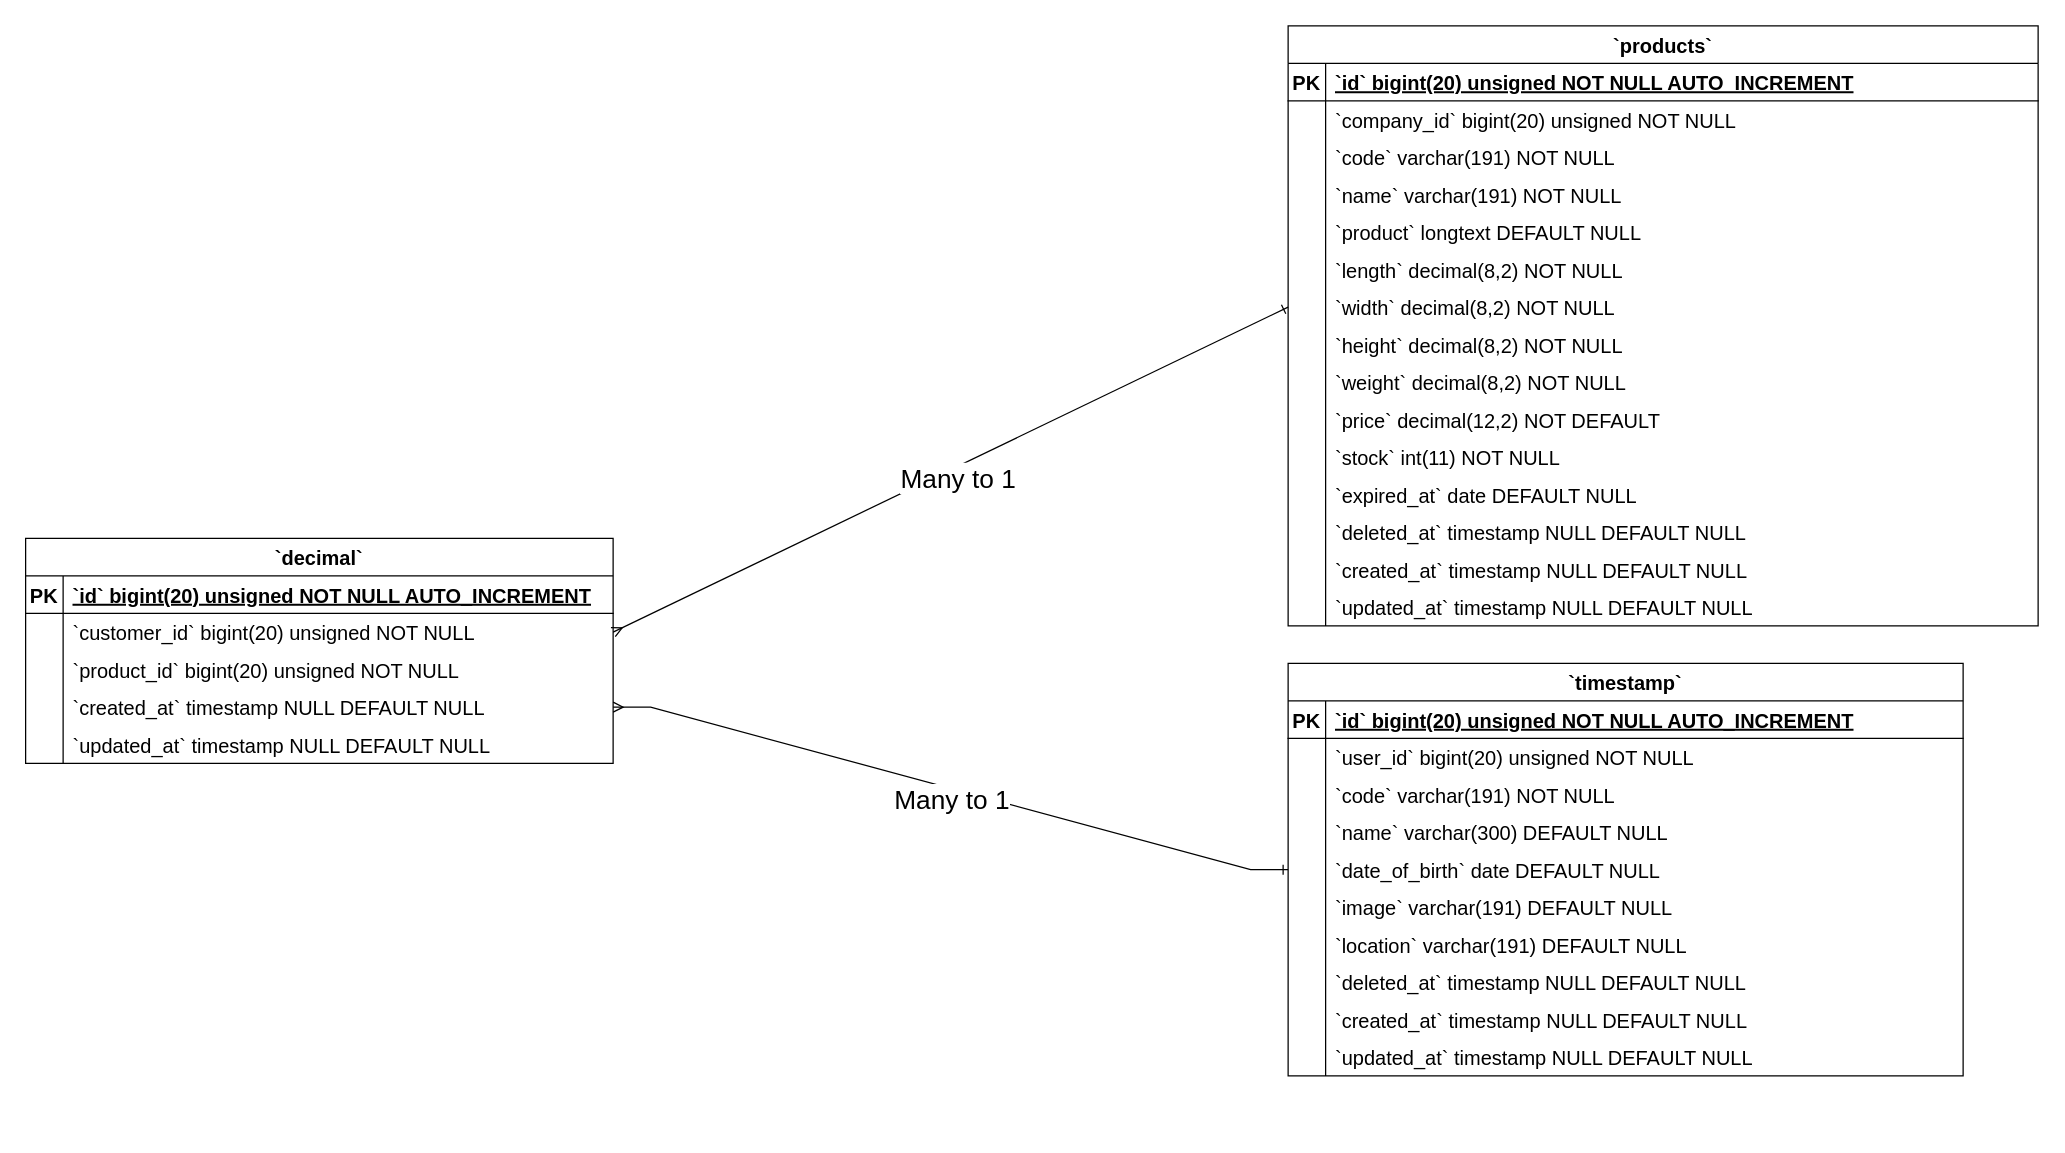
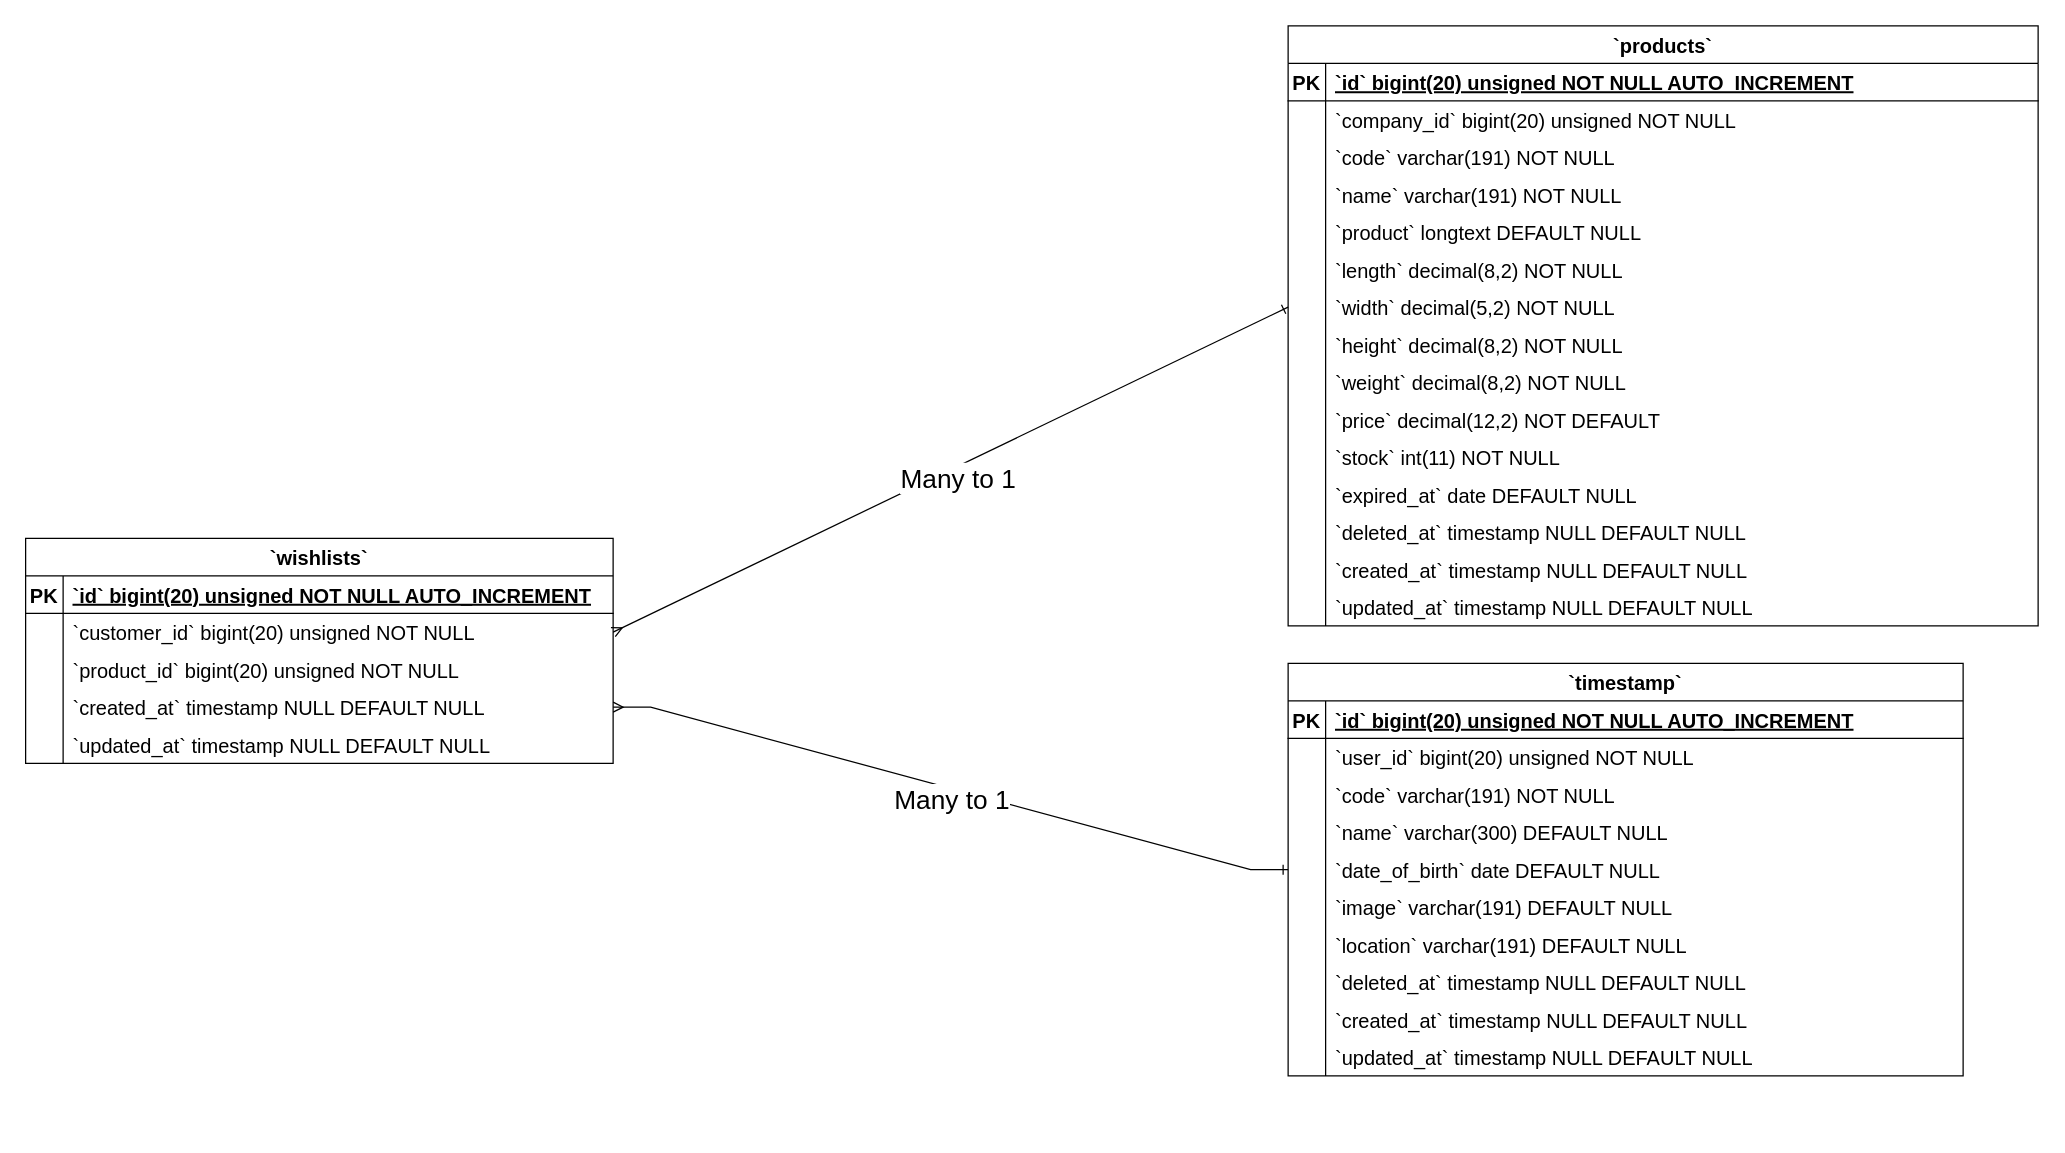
(1479, 308) -> (1479, 308)
(319, 558) -> (319, 558)
